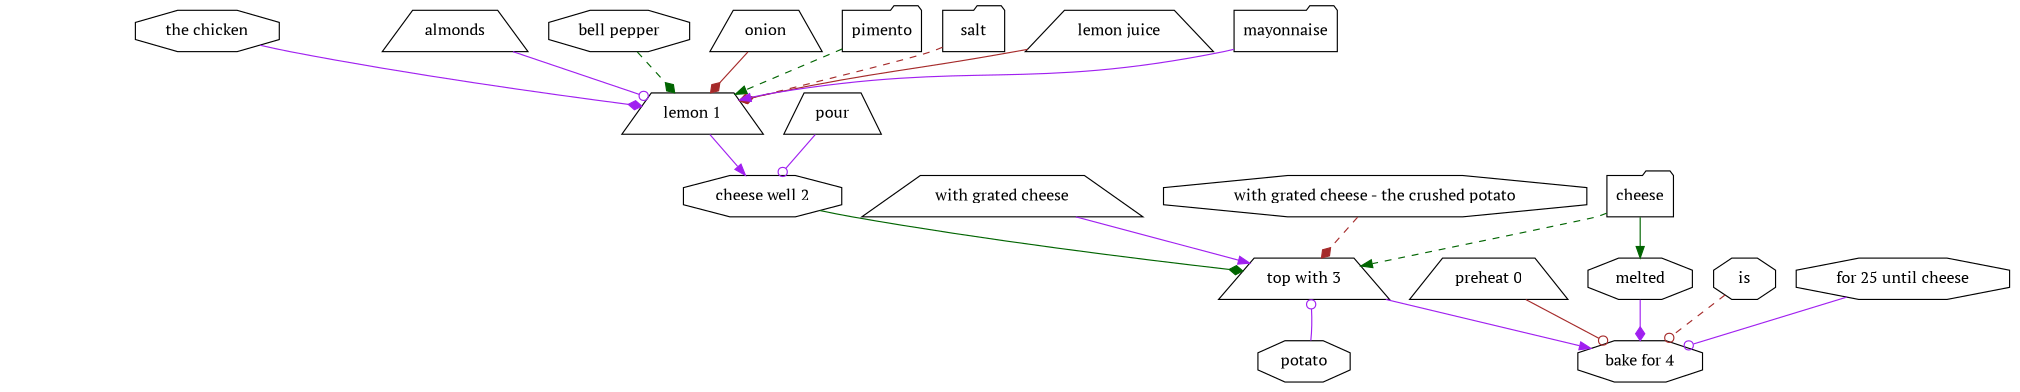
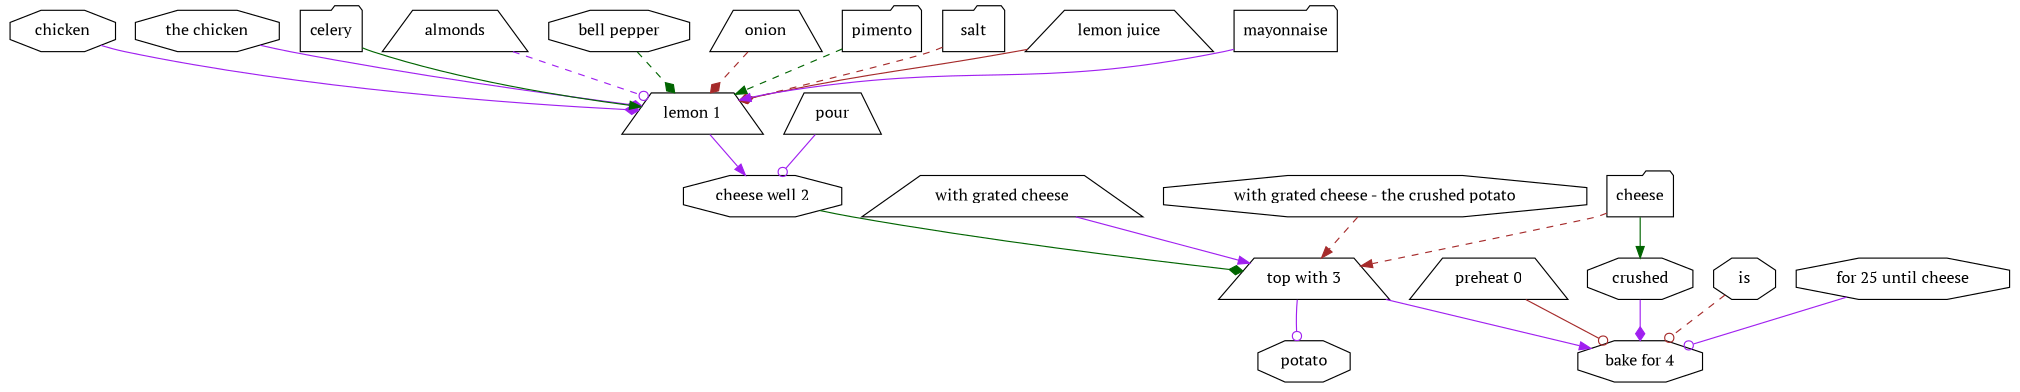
none -> (63, 31)
none -> (331, 31)
(734, 67) -> (734, 67)
(576, 73) -> (576, 73)
(1343, 233) -> (1343, 233)
(1490, 239) -> (1490, 239)
(1640, 279) -> (1640, 279)
(1312, 325) -> (1296, 316)
